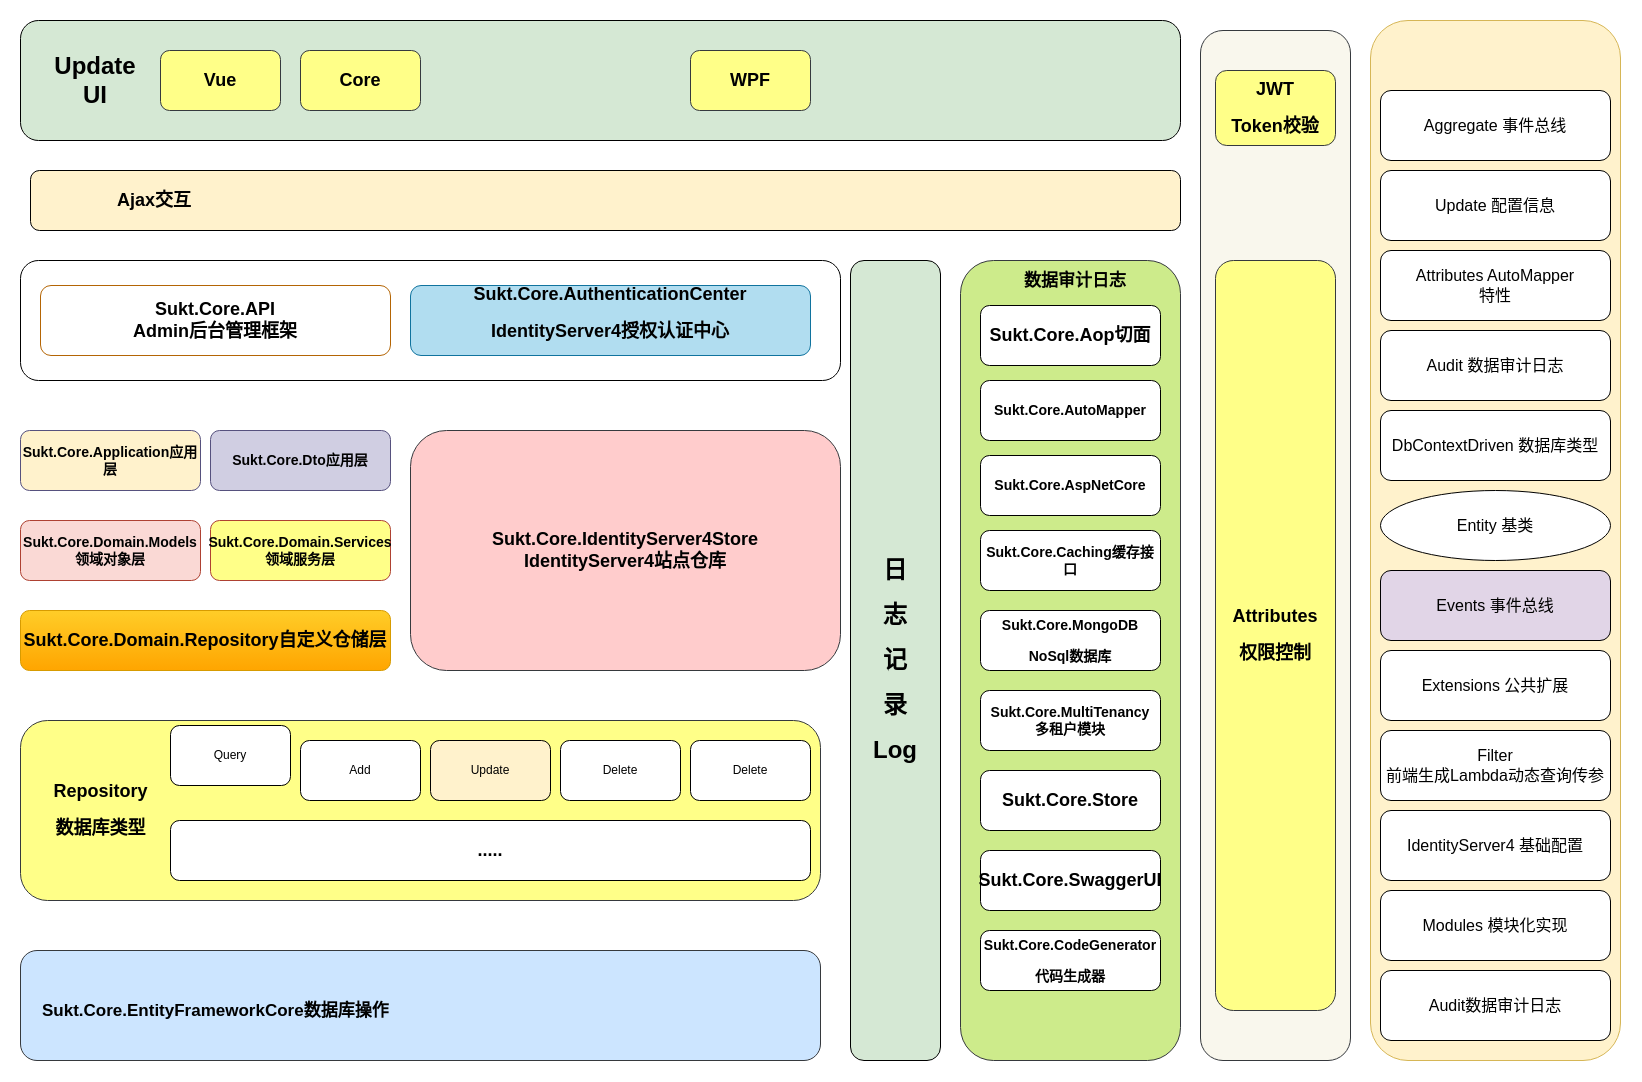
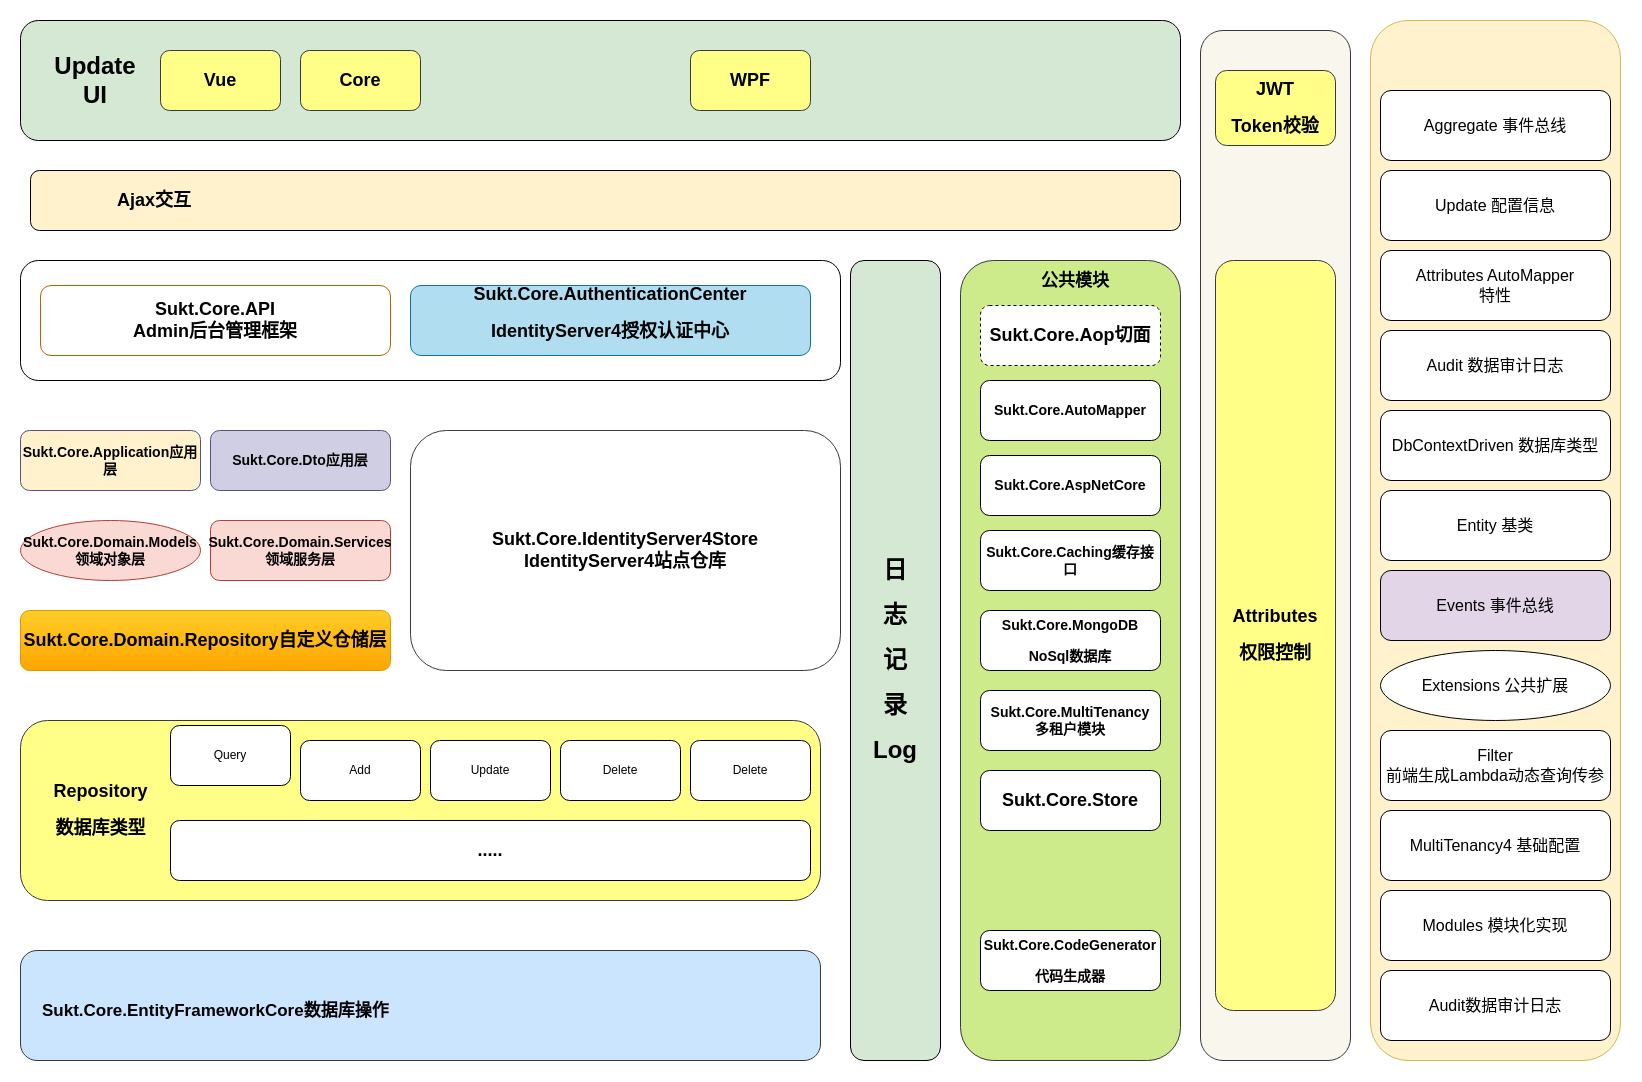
(1076, 281) -> (1076, 281)
(1071, 336) -> (1071, 336)
(1496, 526) -> (1496, 526)
(111, 551) -> (111, 551)
(301, 551) -> (301, 551)
(626, 551) -> (626, 551)
(1496, 686) -> (1496, 686)
(491, 771) -> (491, 771)
(1496, 846) -> (1496, 846)
(1071, 881) -> none
